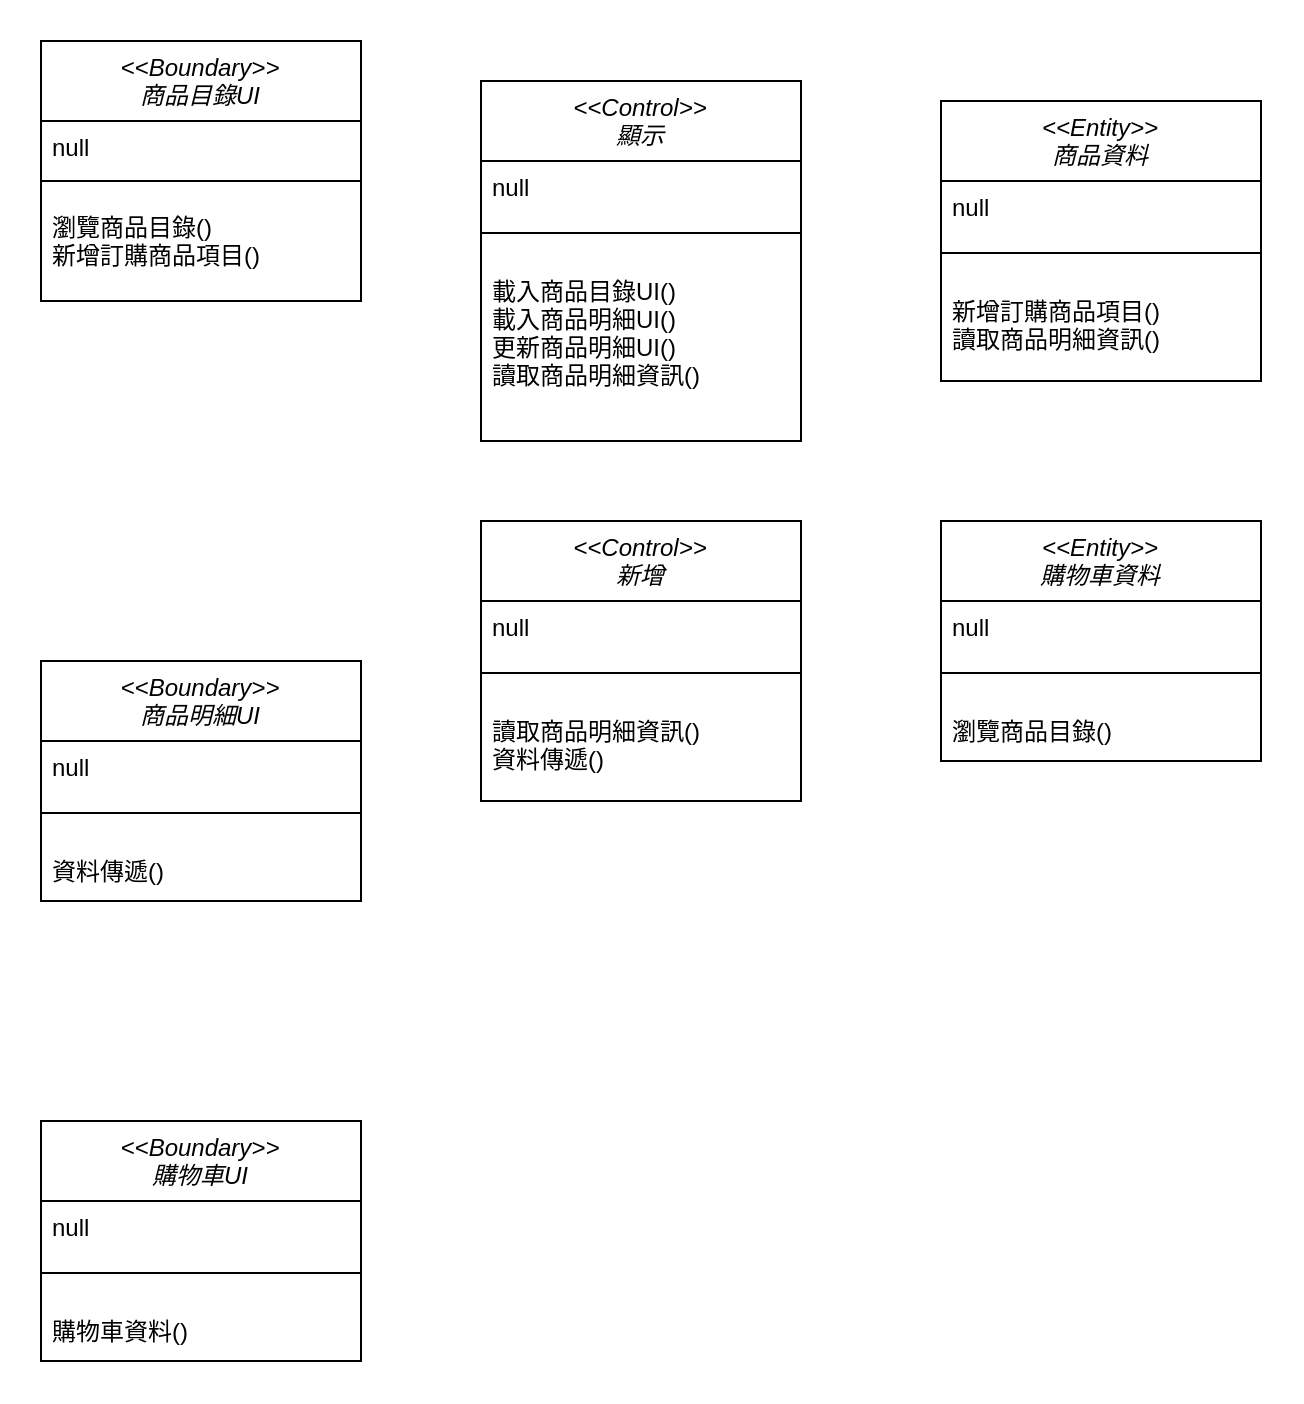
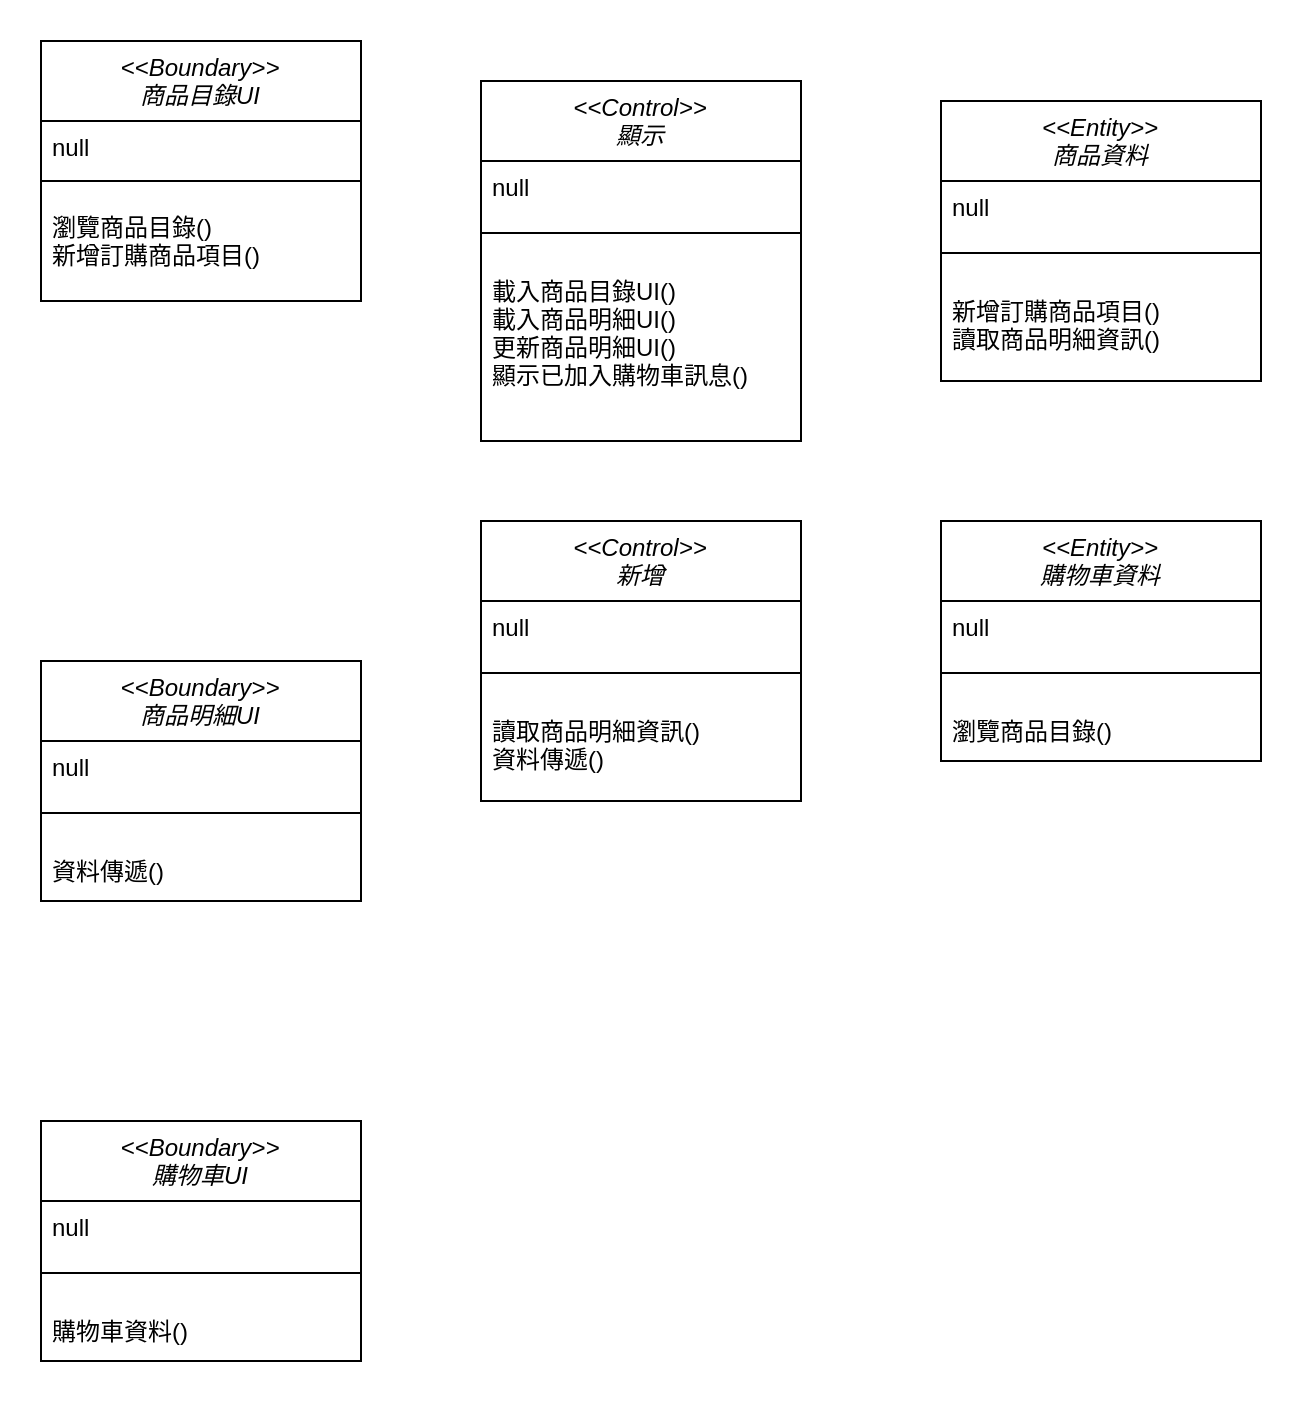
(591, 292) -> (591, 292)
